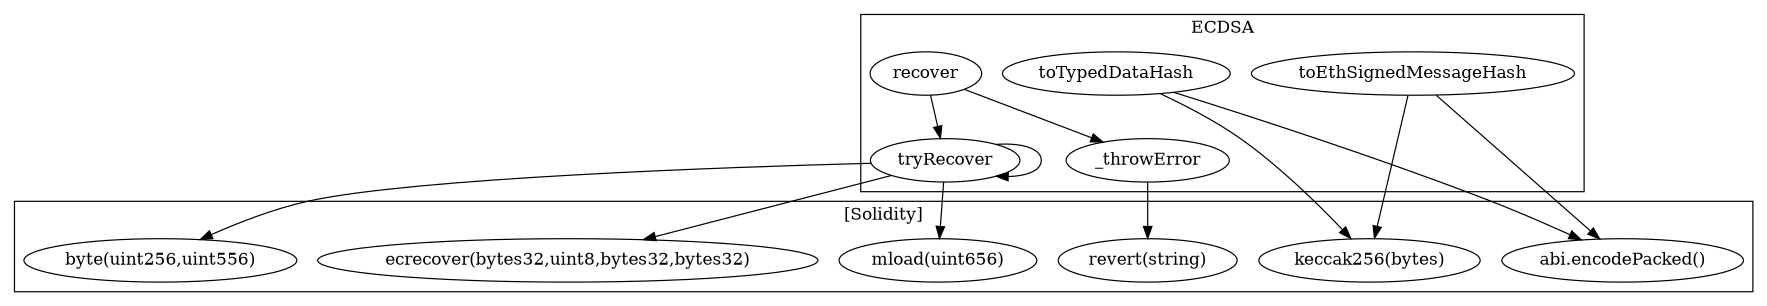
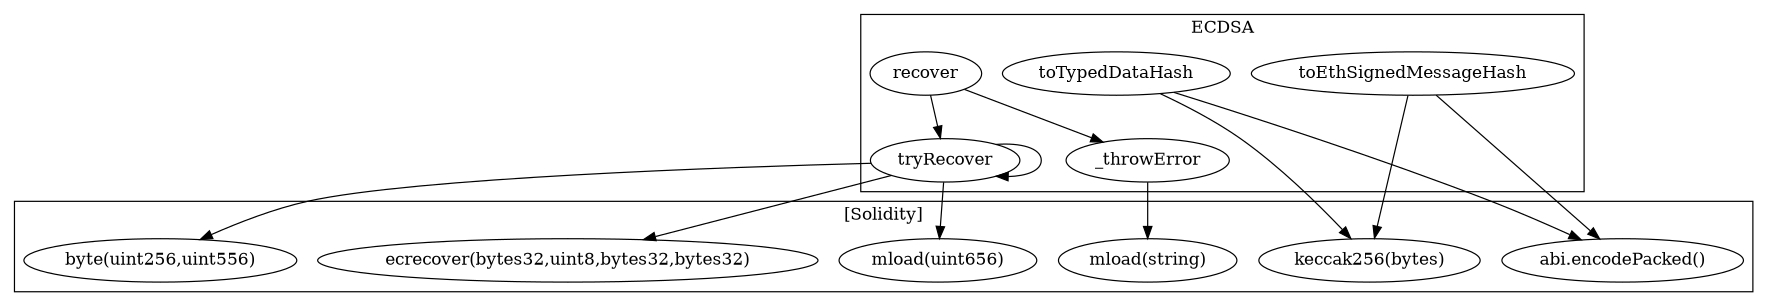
(1148, 260) -> (1148, 260)
